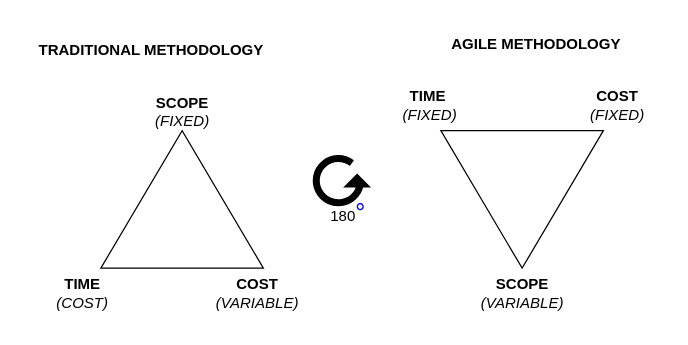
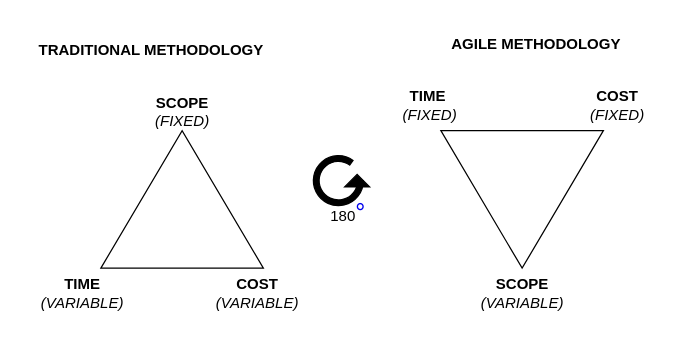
(83, 293) -> (83, 293)
